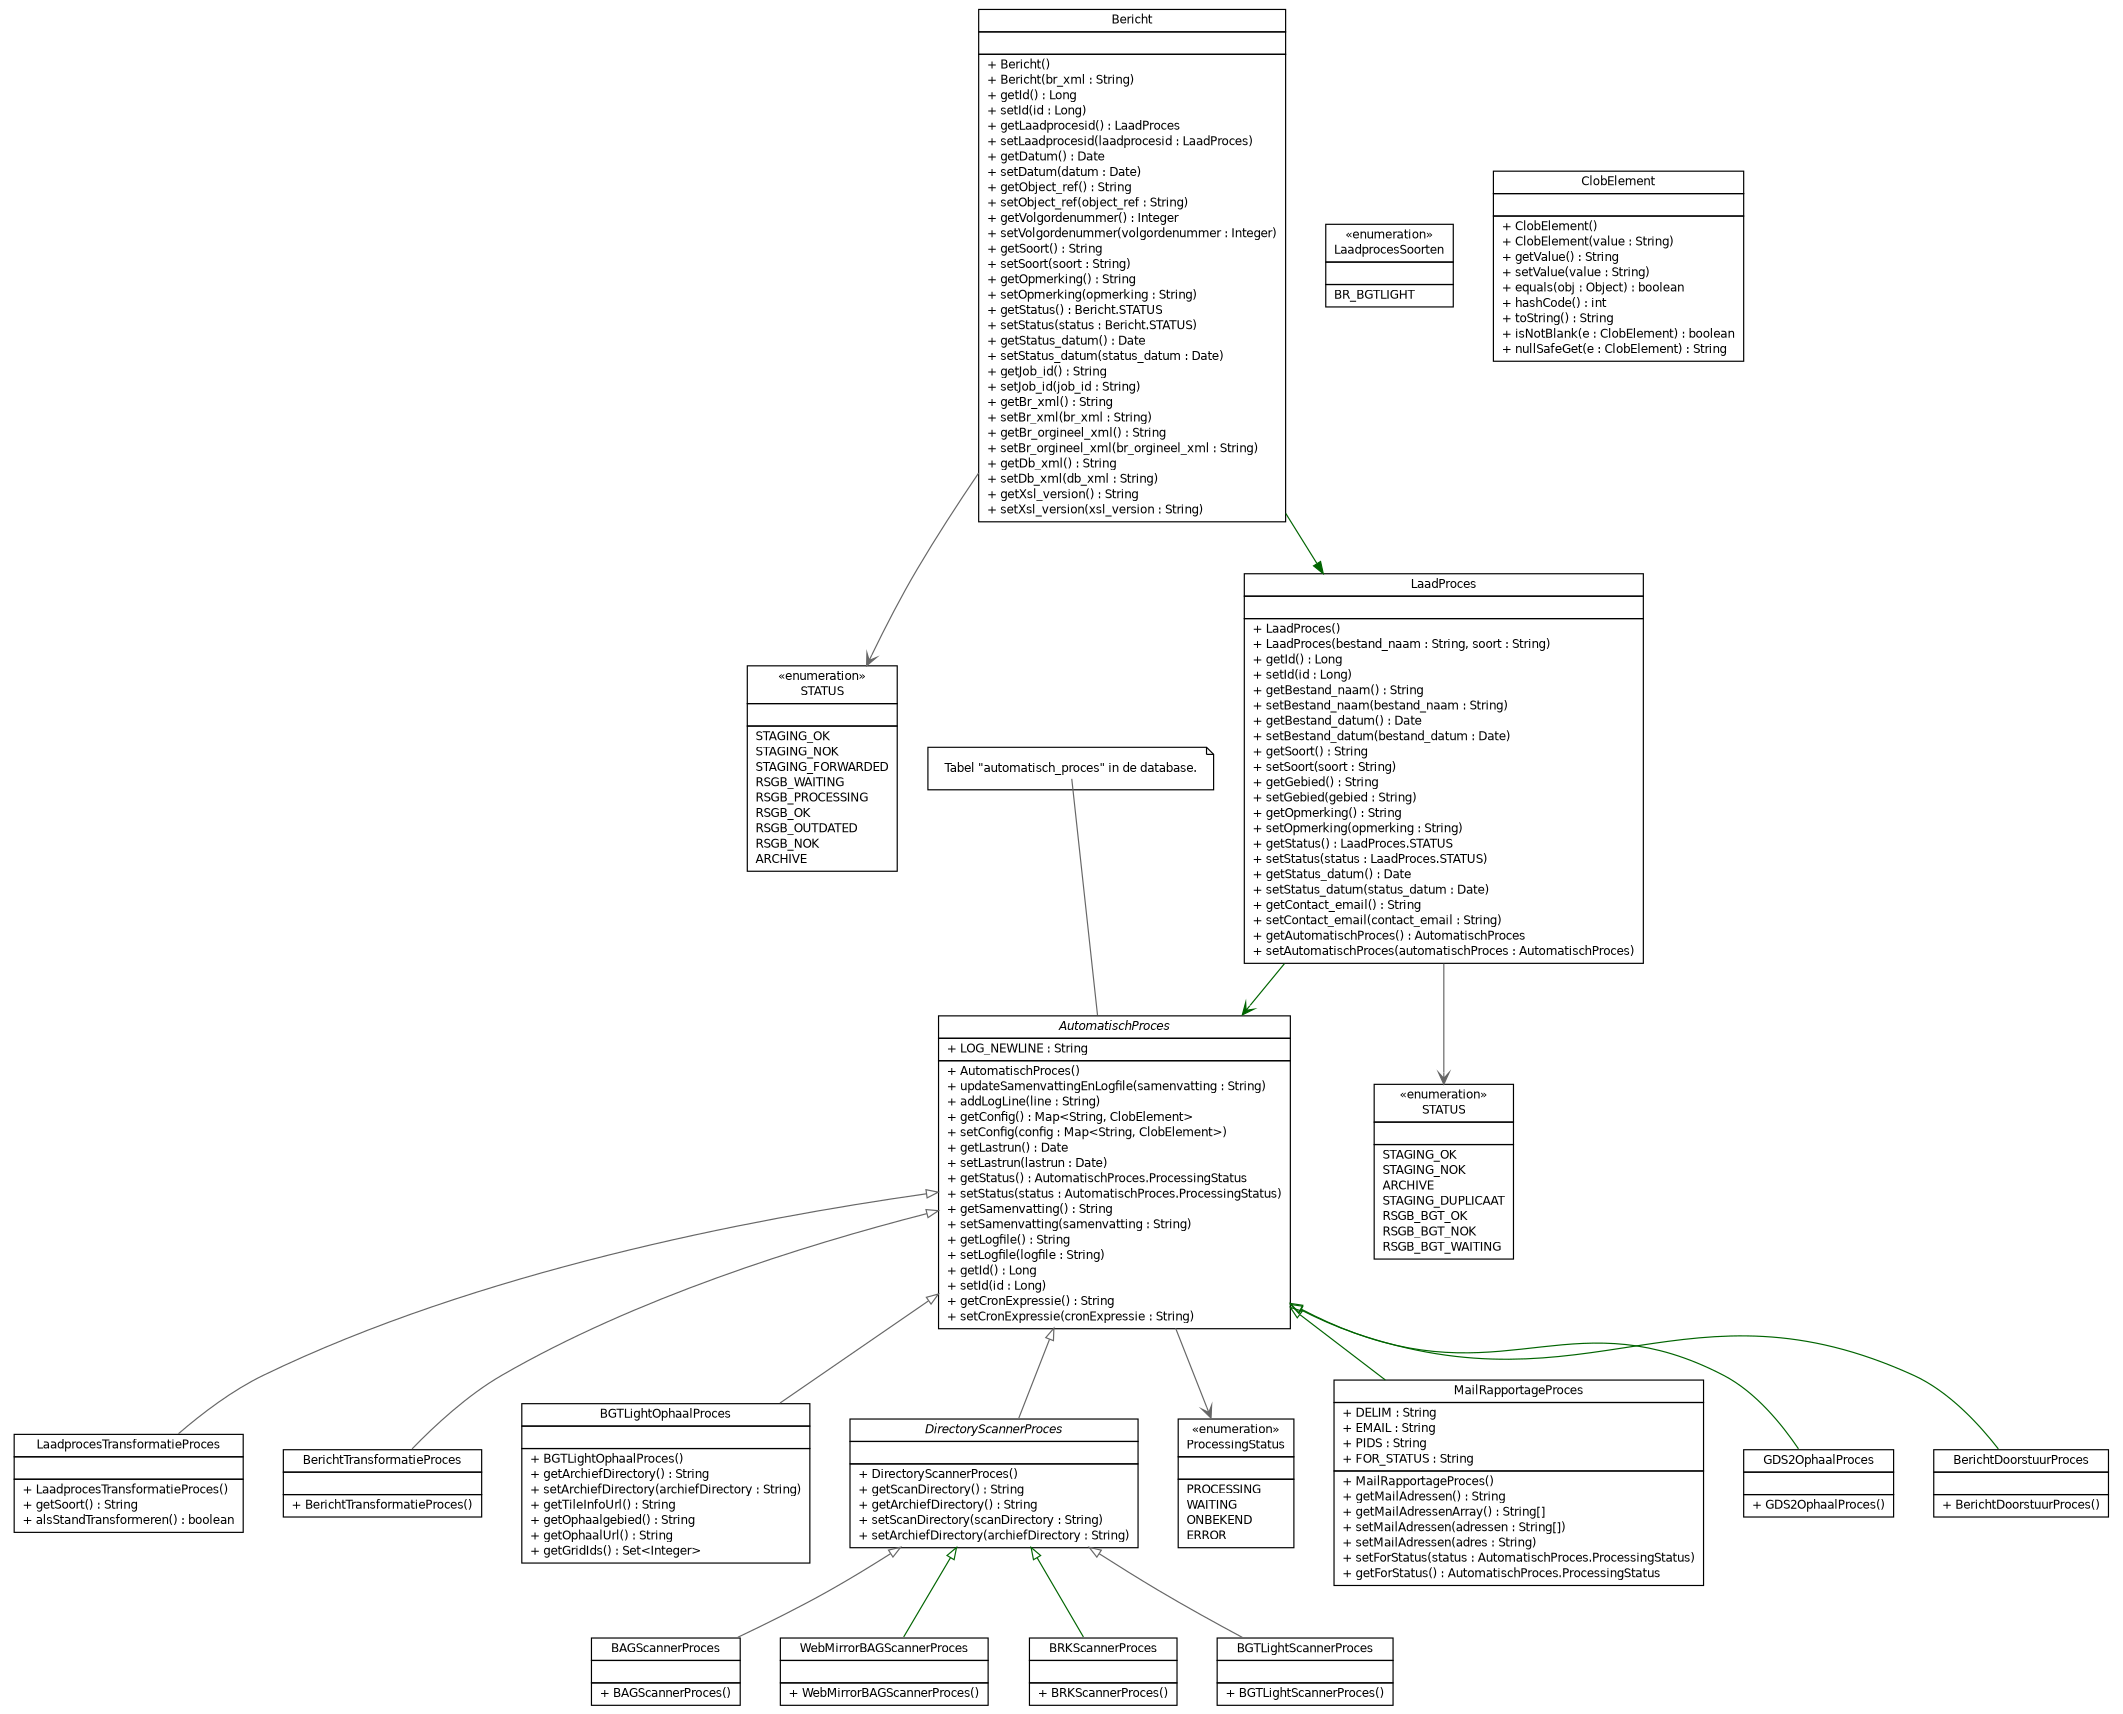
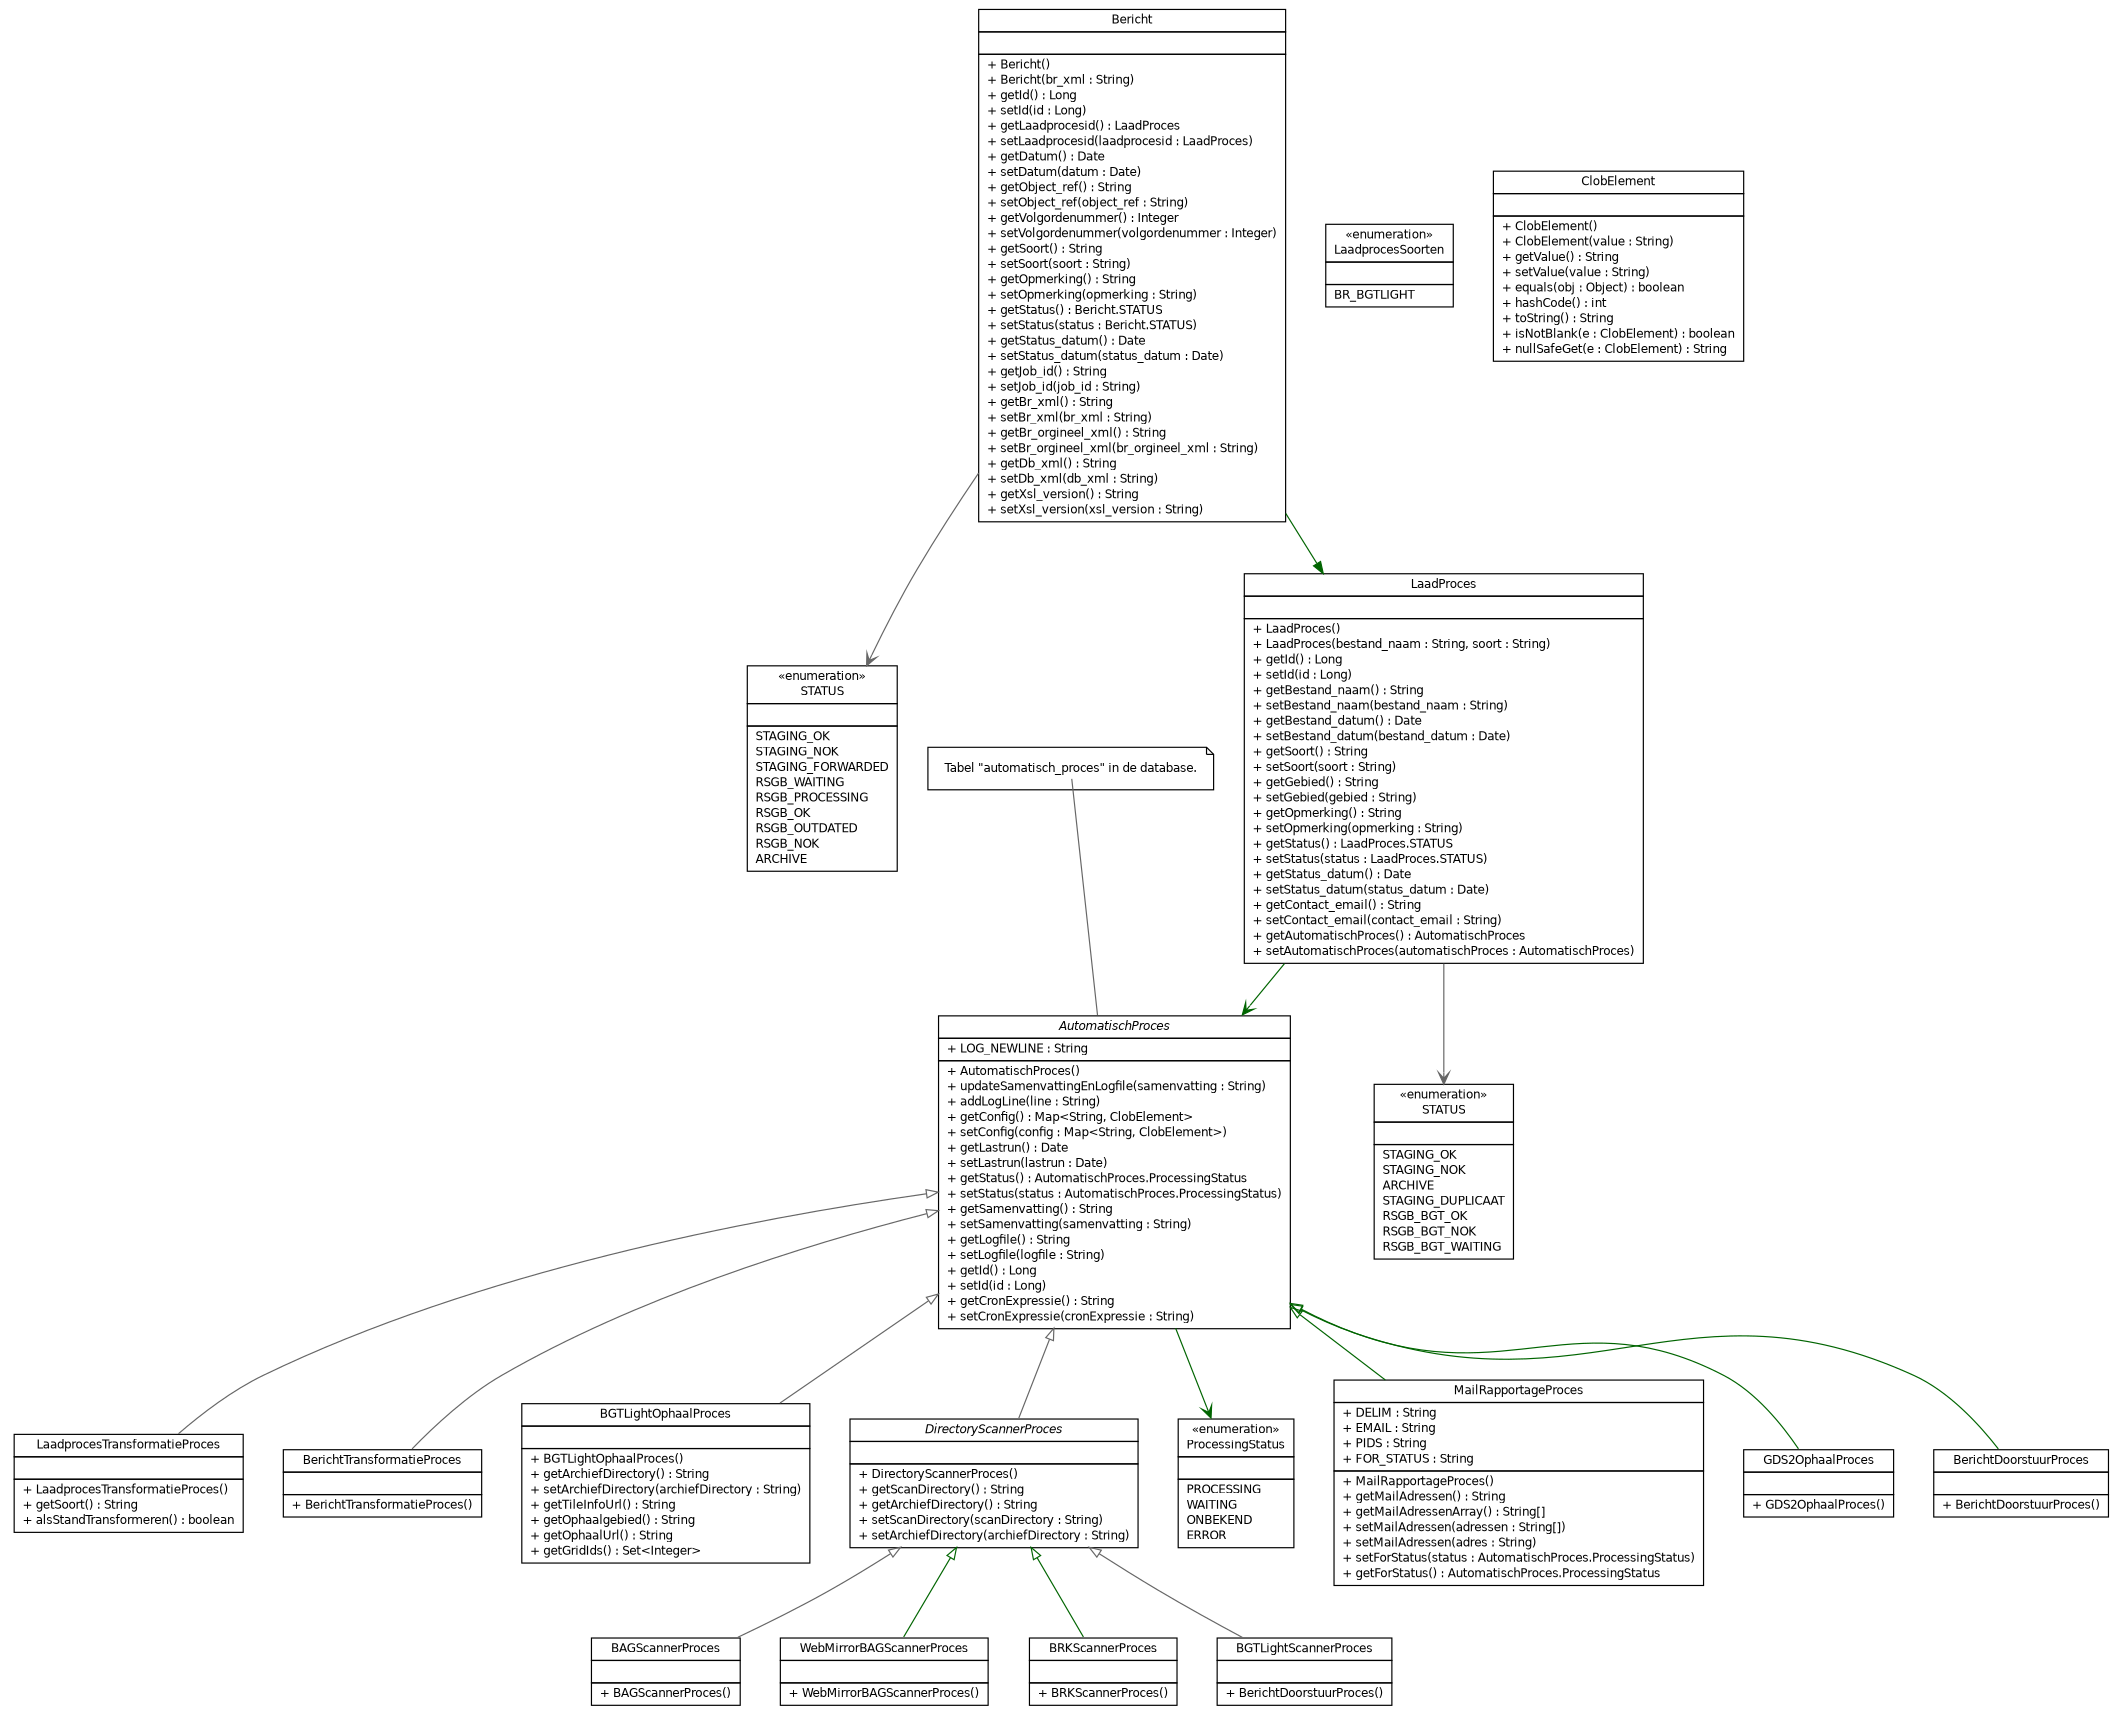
(1191, 1368) -> (1191, 1368)
(1305, 1694) -> (1305, 1694)
